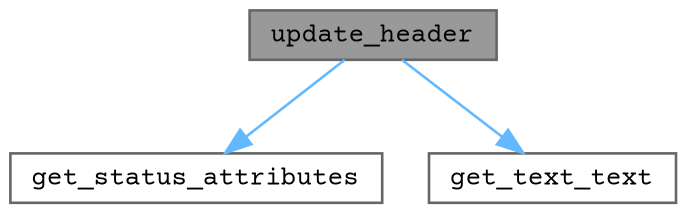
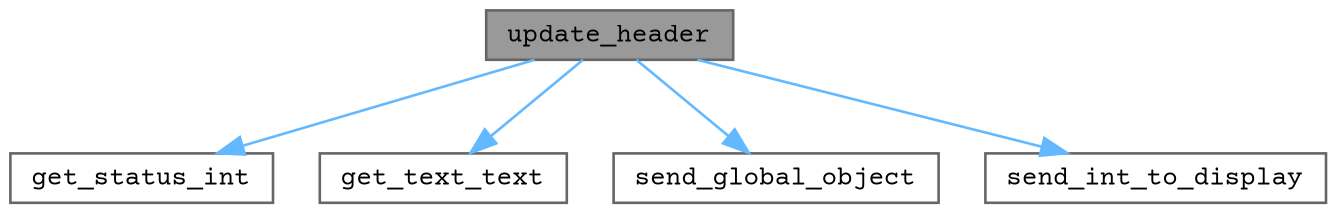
(196, 178) -> (142, 178)
none -> (776, 178)
none -> (1156, 178)
